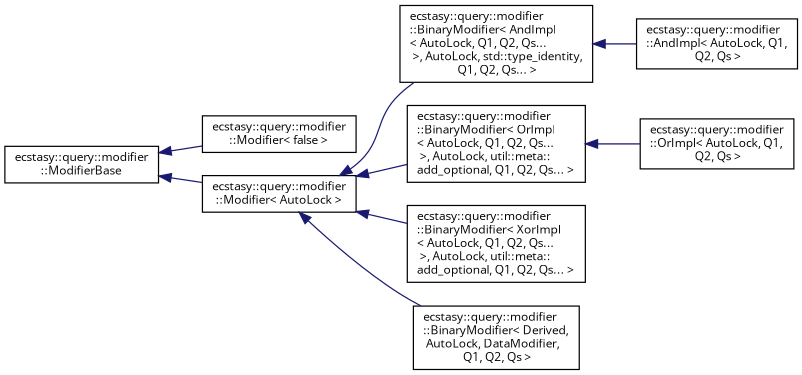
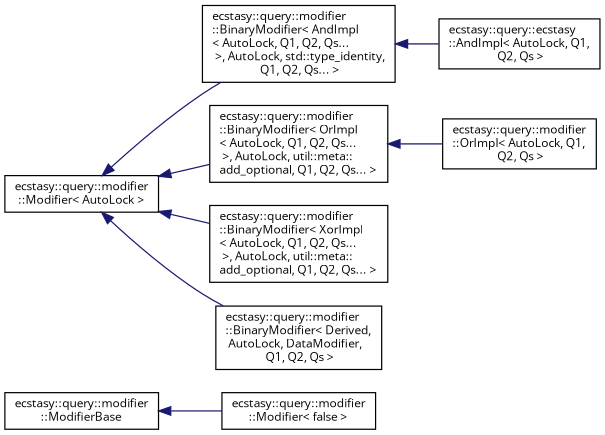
(717, 44) -> (519, 44)
(187, 180) -> none
